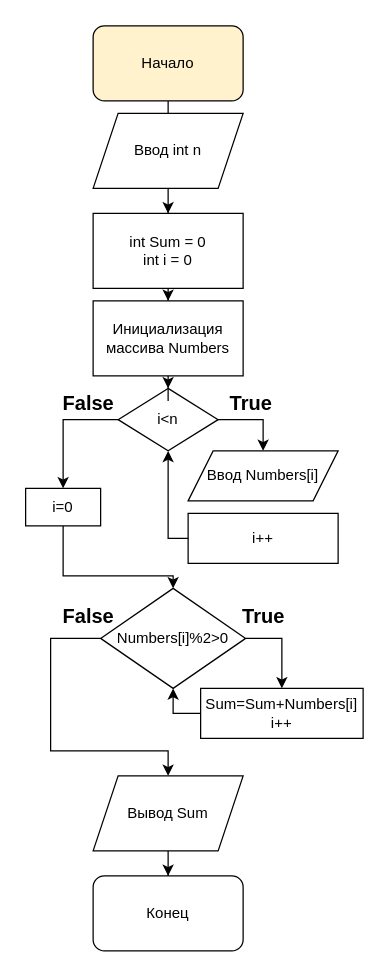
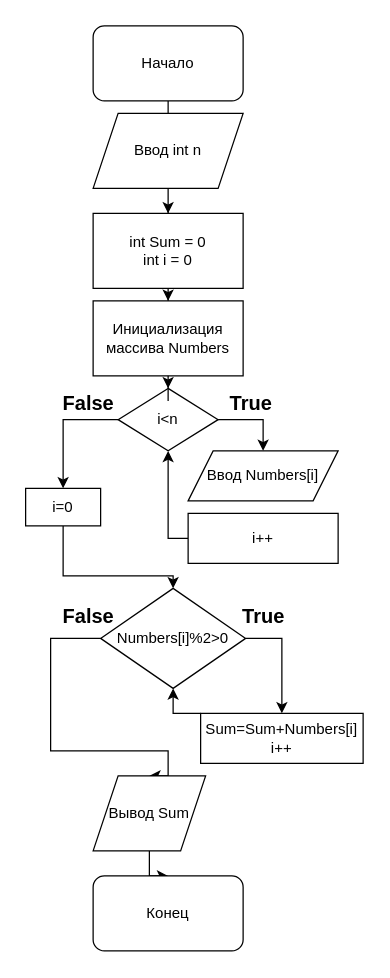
(168, 63) -> (168, 63)
(282, 713) -> (282, 738)
(168, 813) -> (149, 813)
